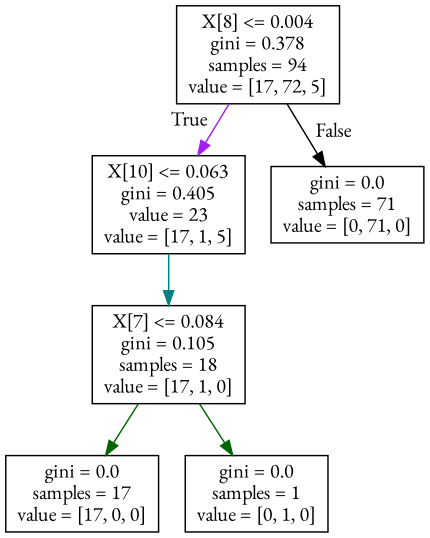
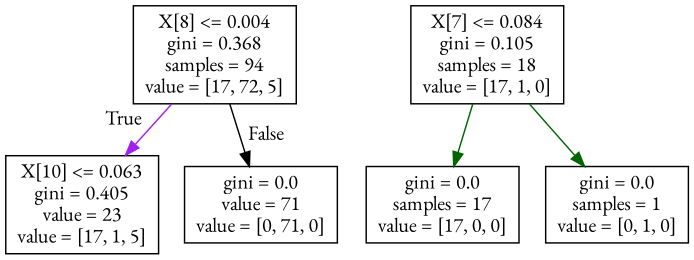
(258, 55) -> (215, 55)
(347, 205) -> (261, 205)
(169, 272) -> none
